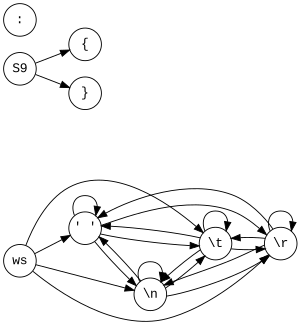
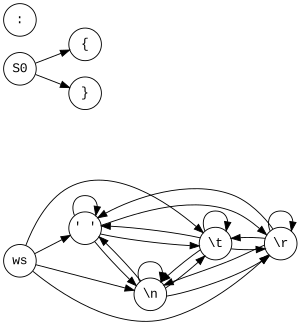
(20, 69) -> (20, 69)
